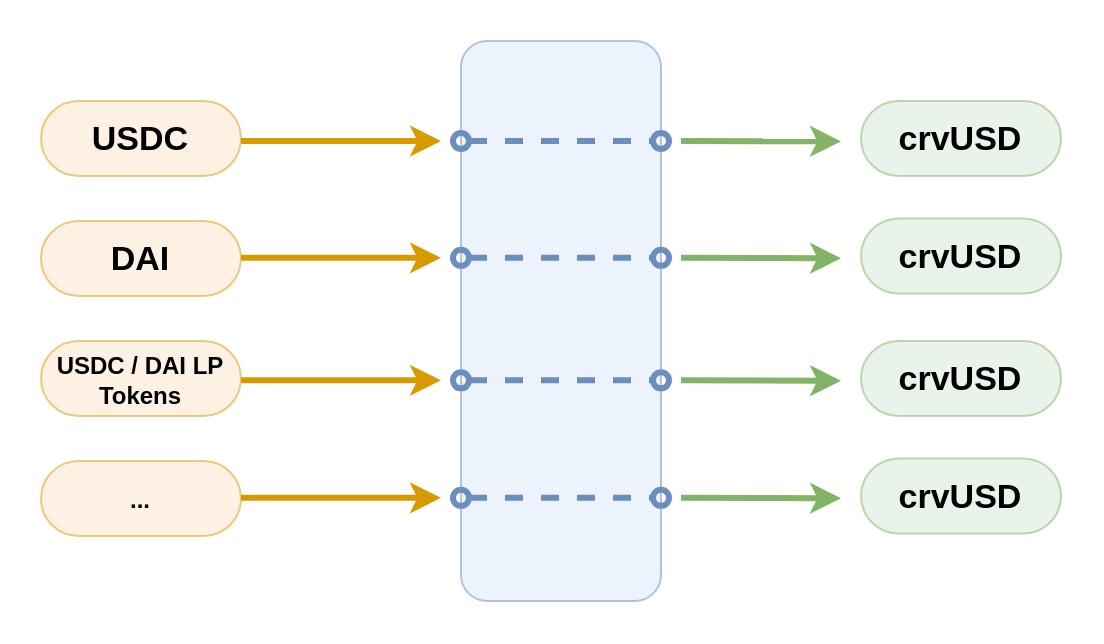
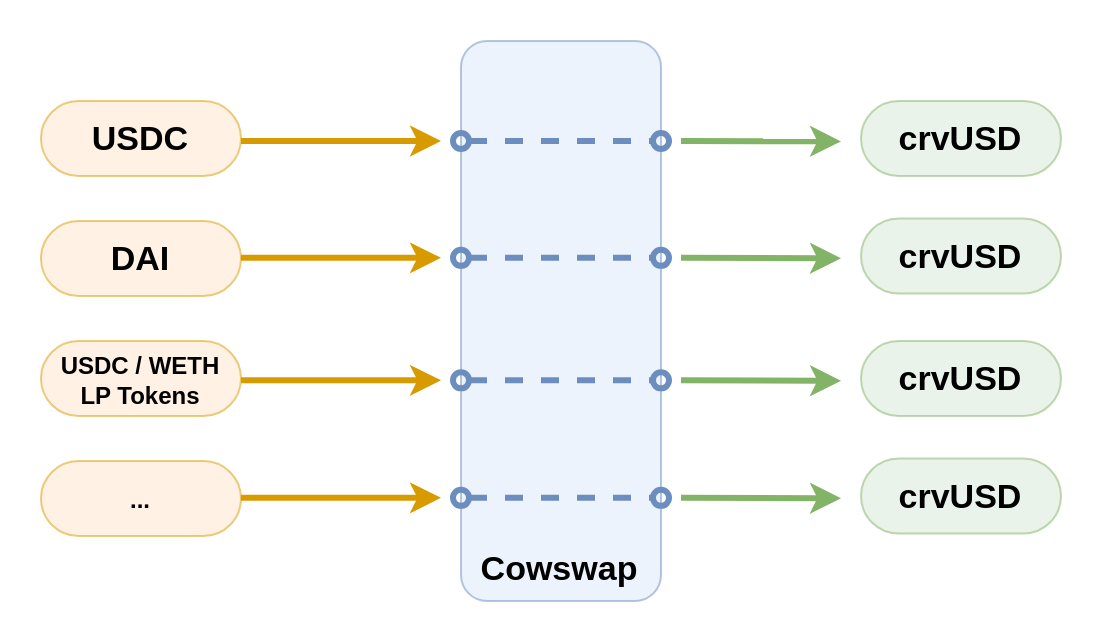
(141, 381) -> (141, 381)
none -> (561, 571)
